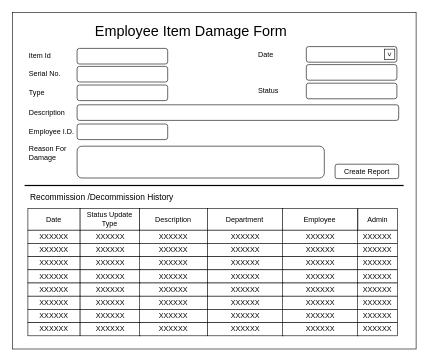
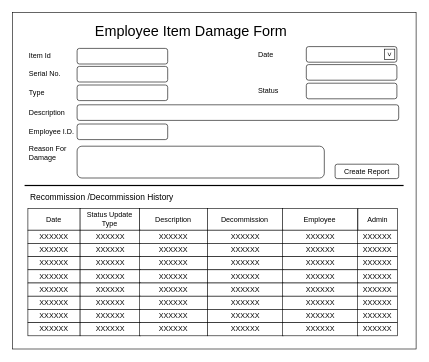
(245, 219) -> (245, 219)
